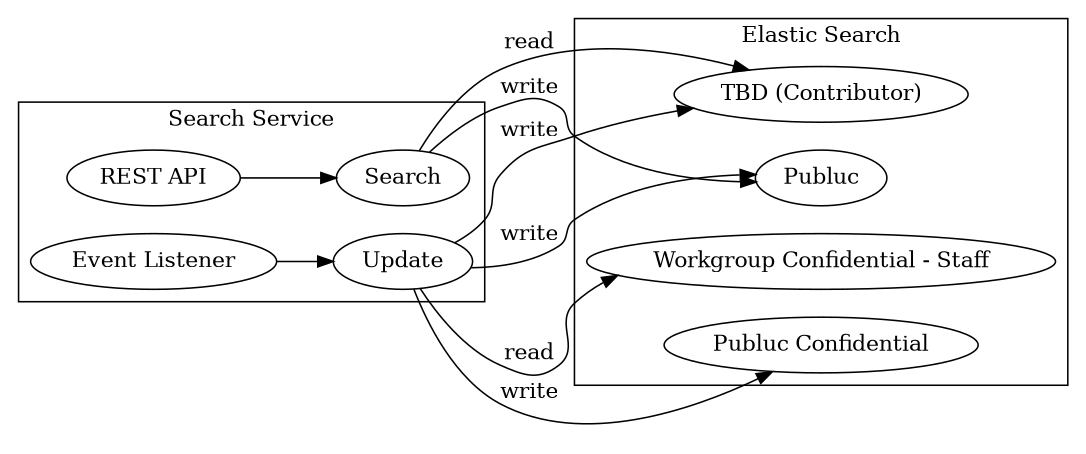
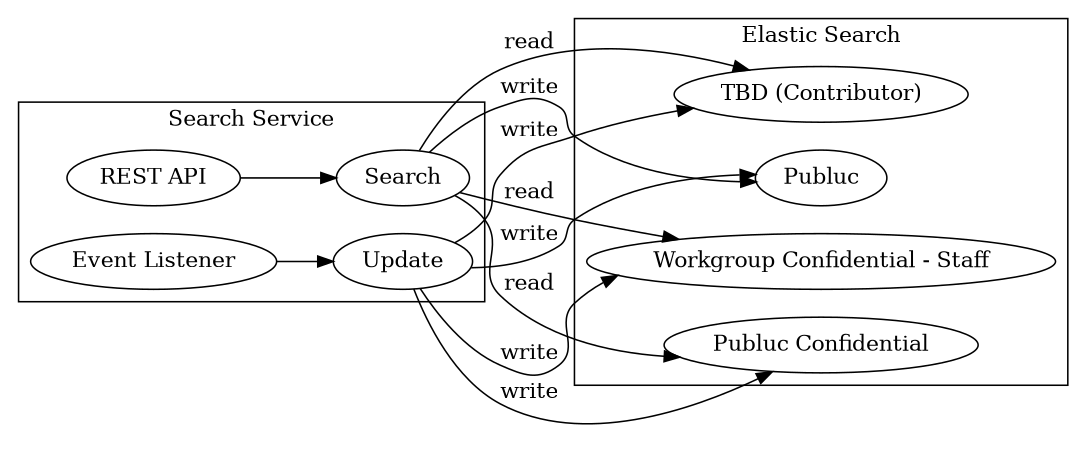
none -> (561, 217)
none -> (523, 314)
(530, 354) -> (530, 354)
